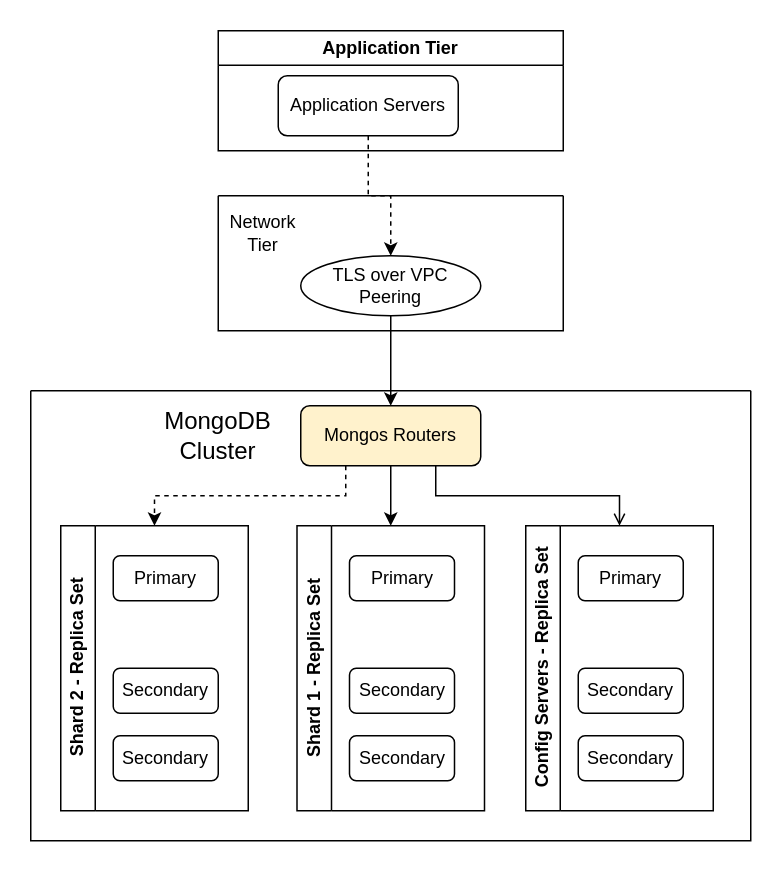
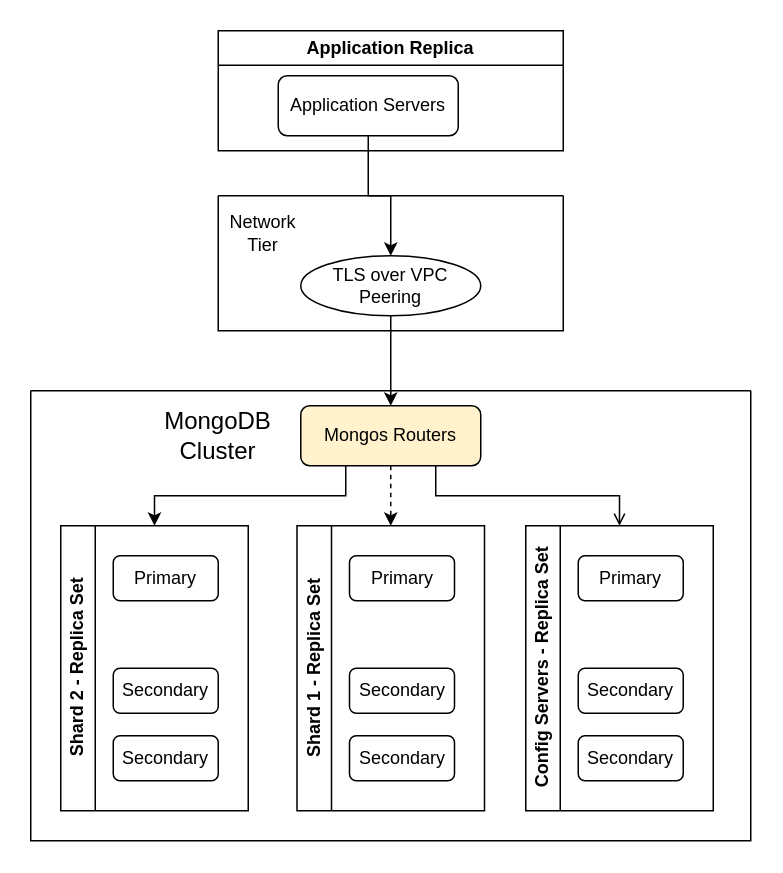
(391, 49) -> (391, 49)
(368, 168) -> (368, 168)
(391, 490) -> (391, 490)
(255, 496) -> (255, 496)
